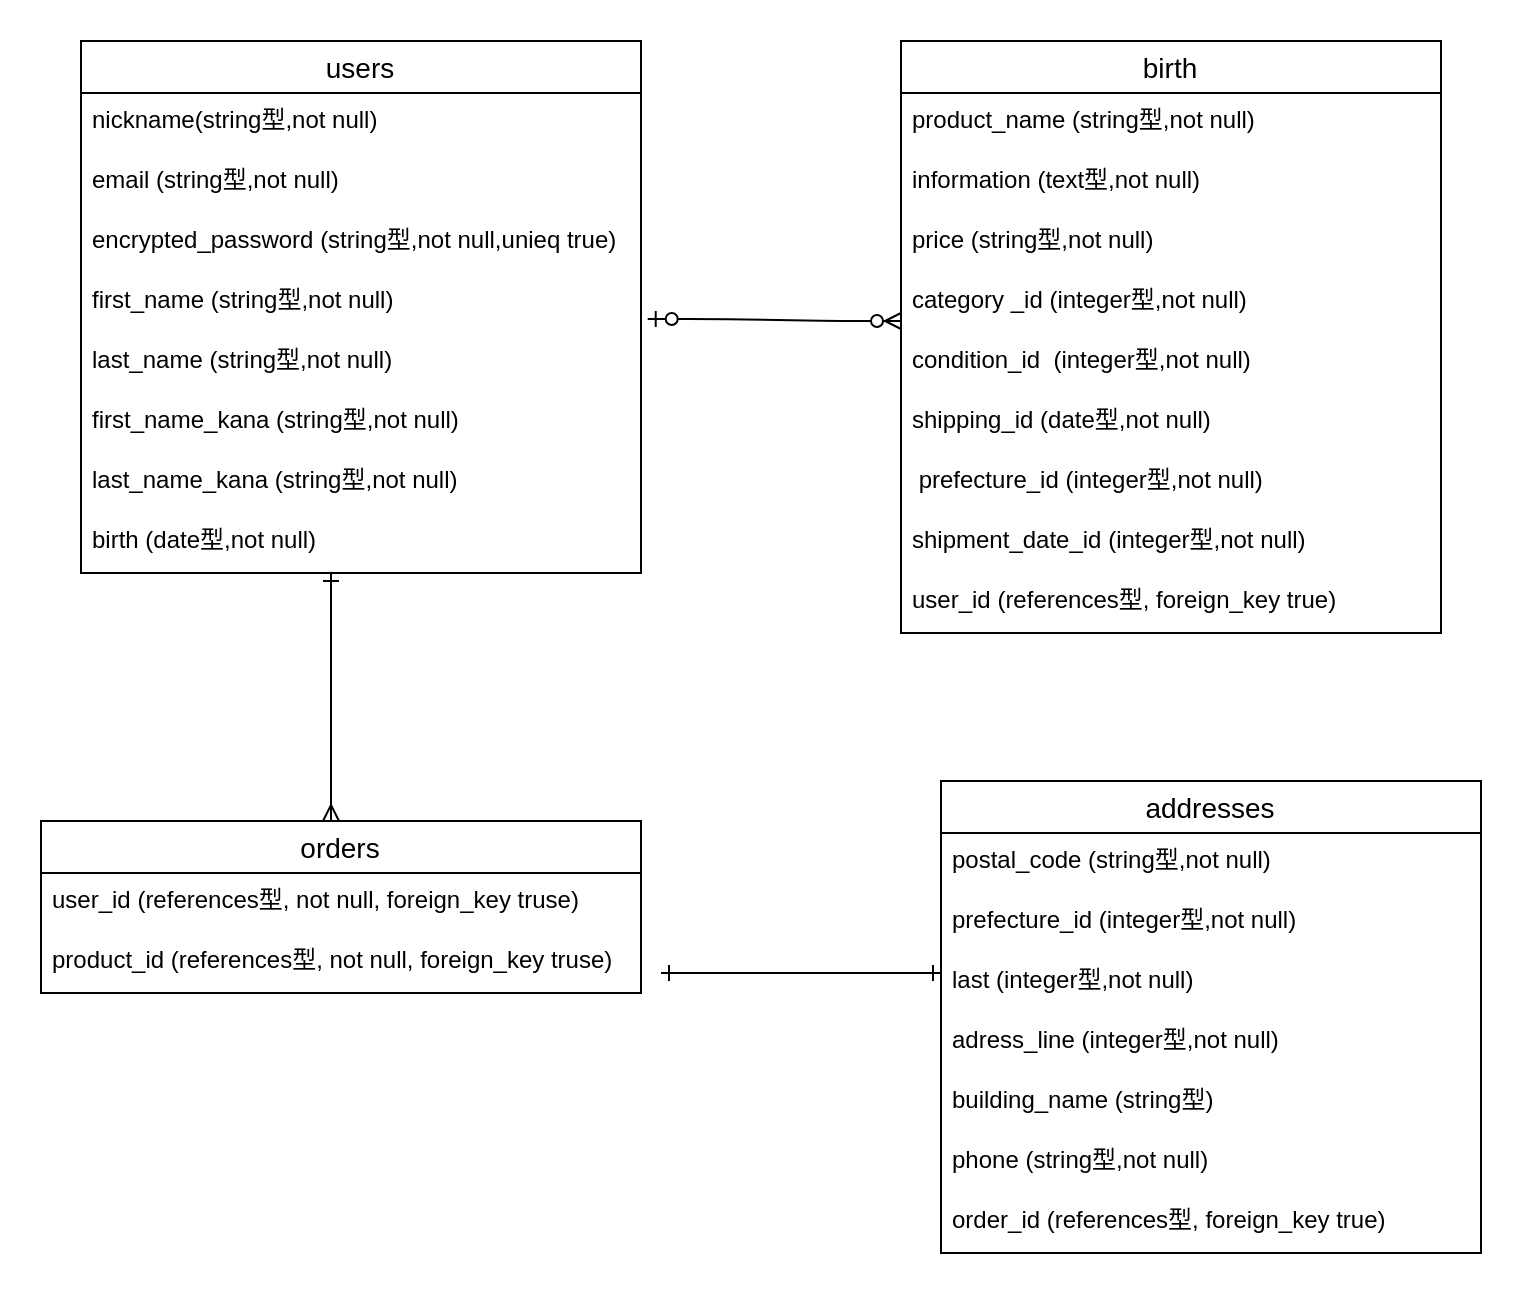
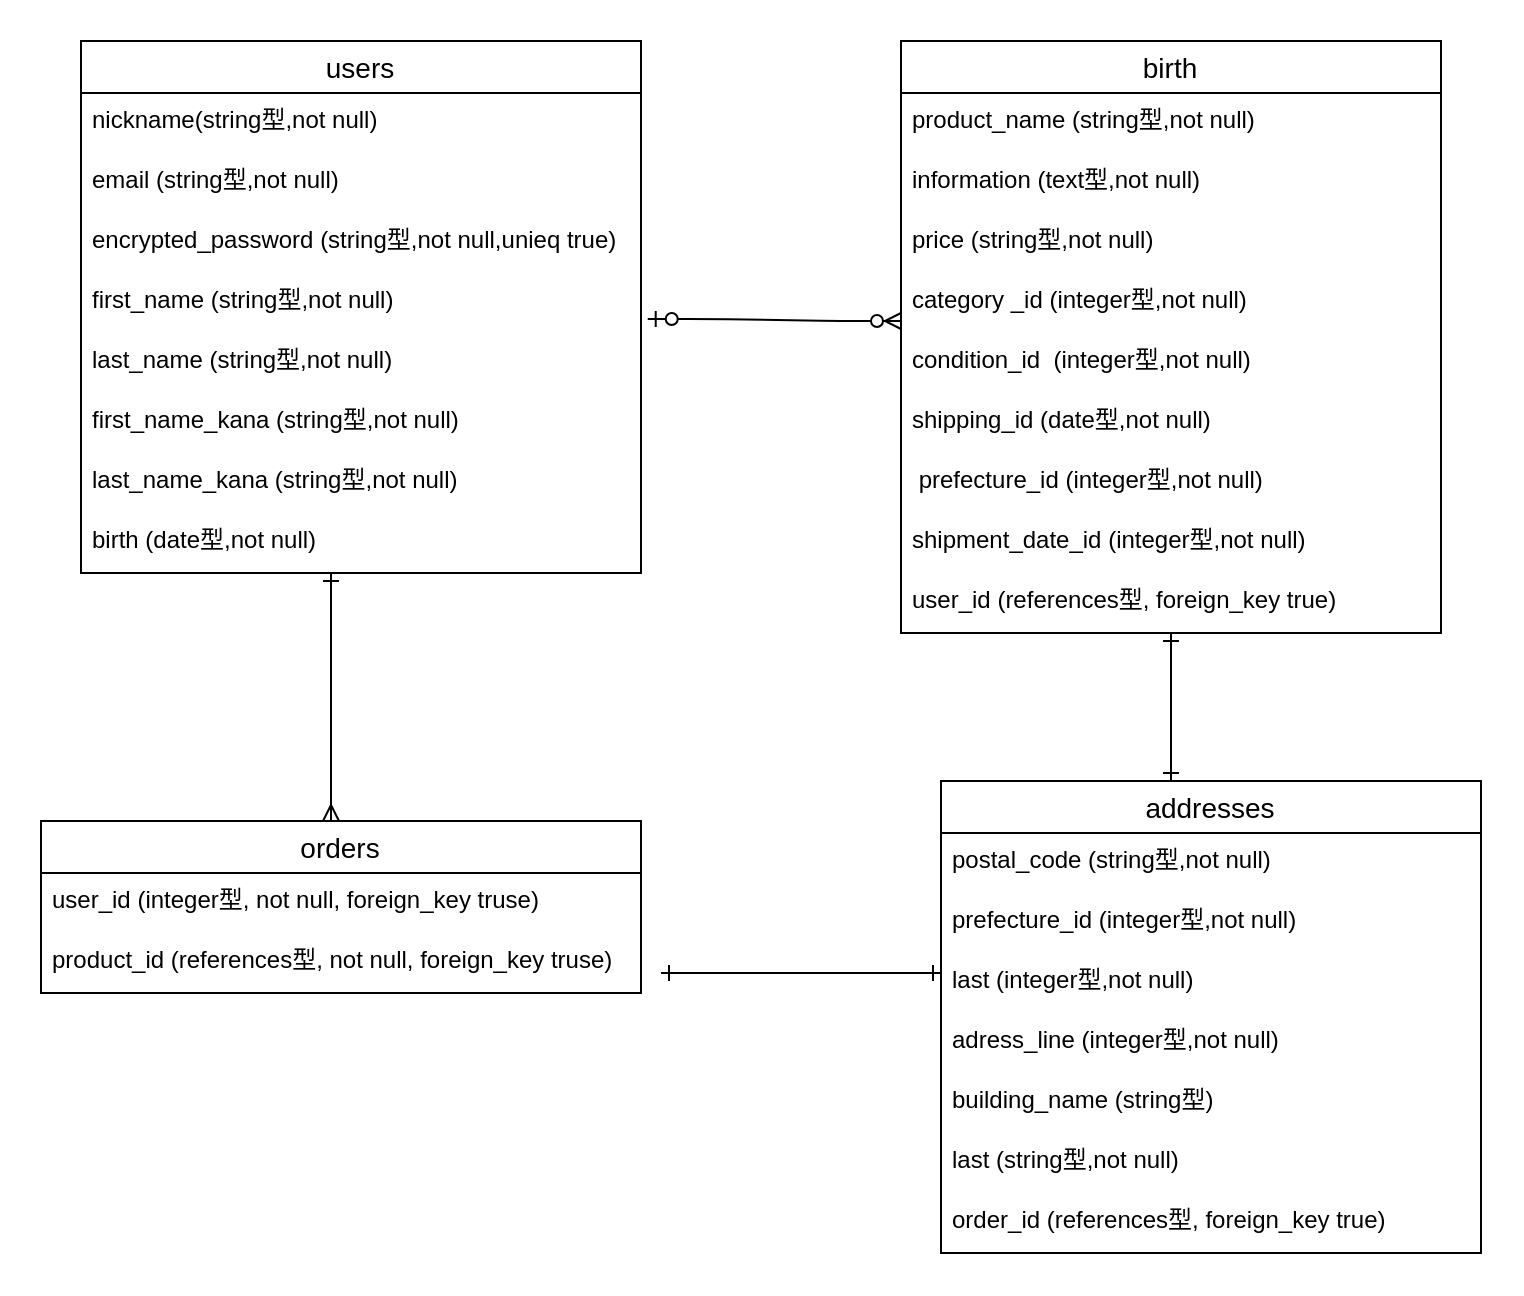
none -> (1171, 709)
(359, 900) -> (336, 900)
(1100, 1160) -> (1090, 1160)
